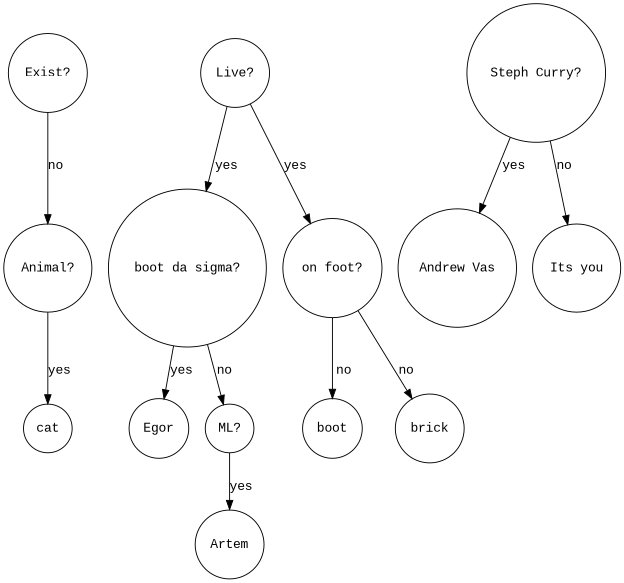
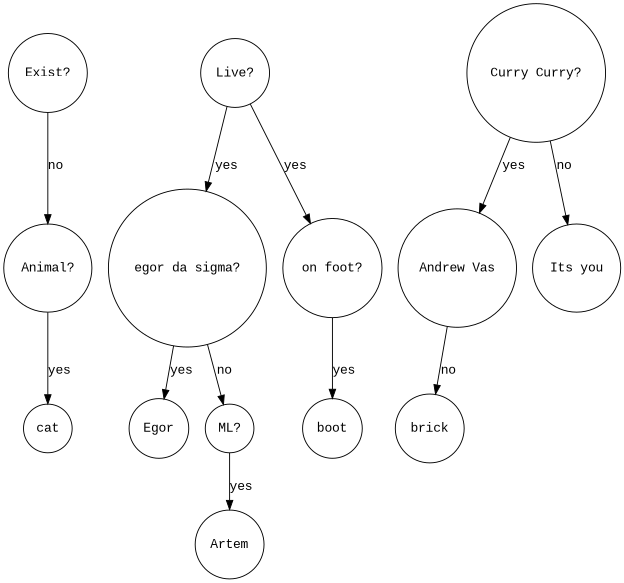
(536, 73) -> (536, 73)
(187, 268) -> (187, 268)
(383, 351) -> (442, 356)
(344, 370) -> (344, 370)
